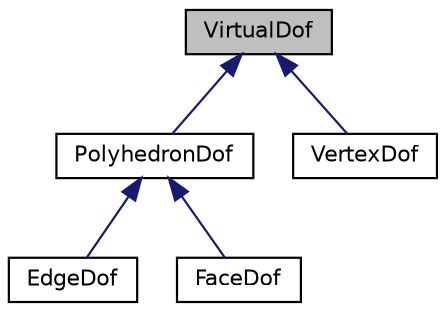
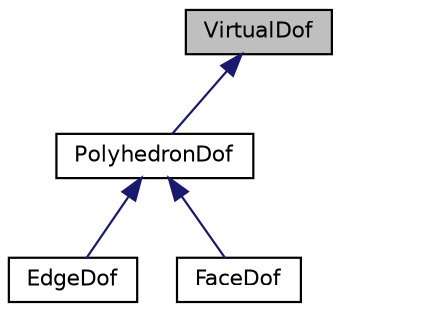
(365, 156) -> none
